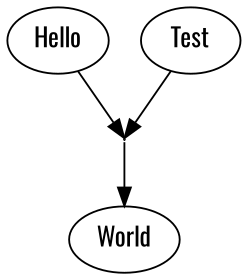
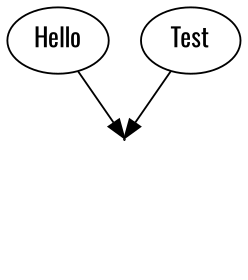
(124, 240) -> none
